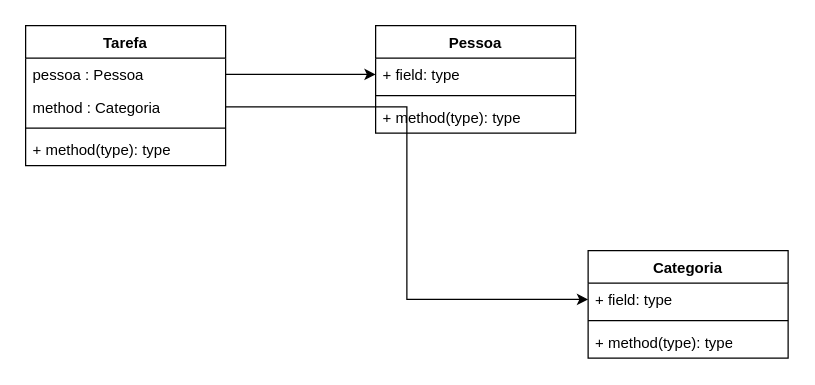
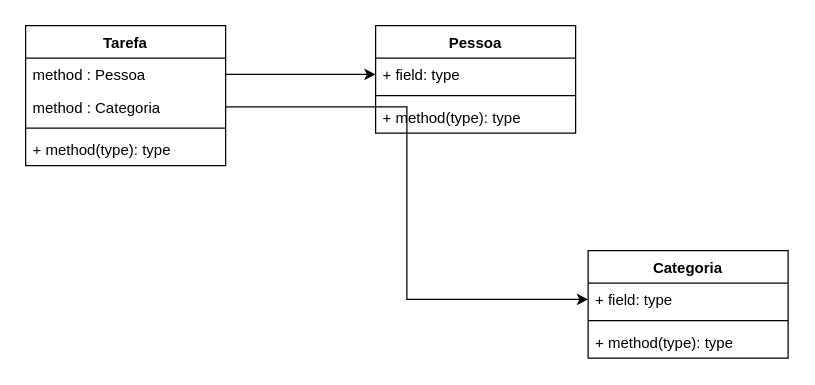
(90, 76) -> (90, 76)
